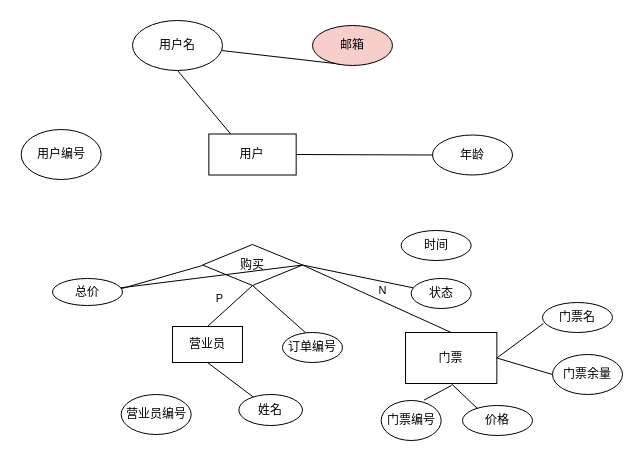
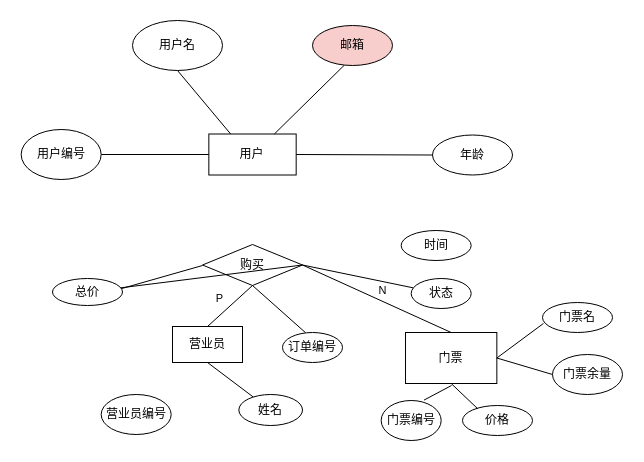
(283, 58) -> (310, 99)
none -> (155, 155)
(156, 415) -> (136, 415)
